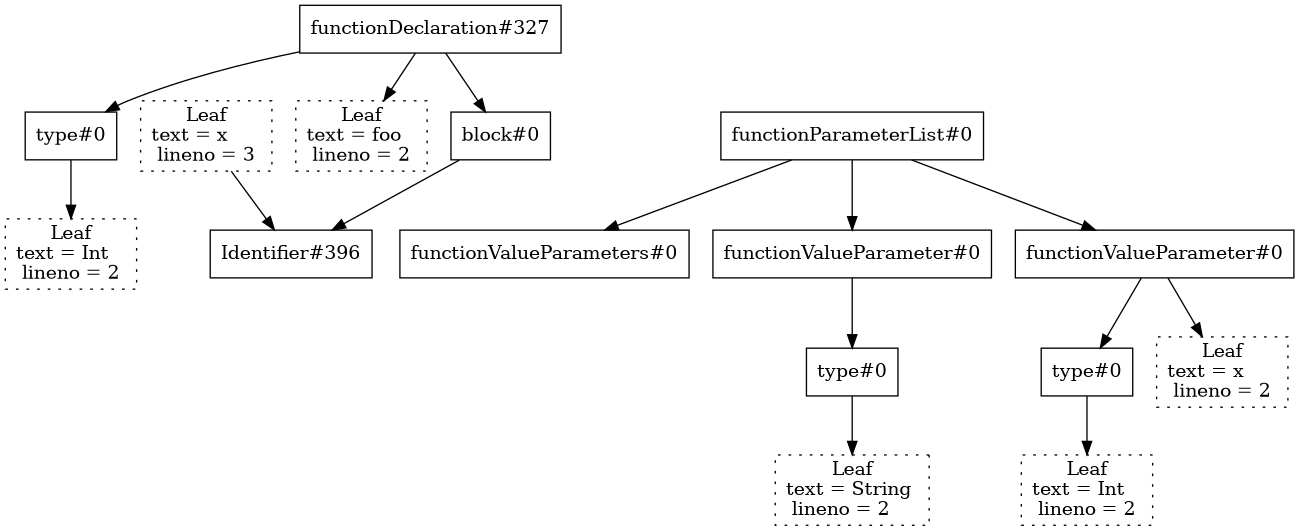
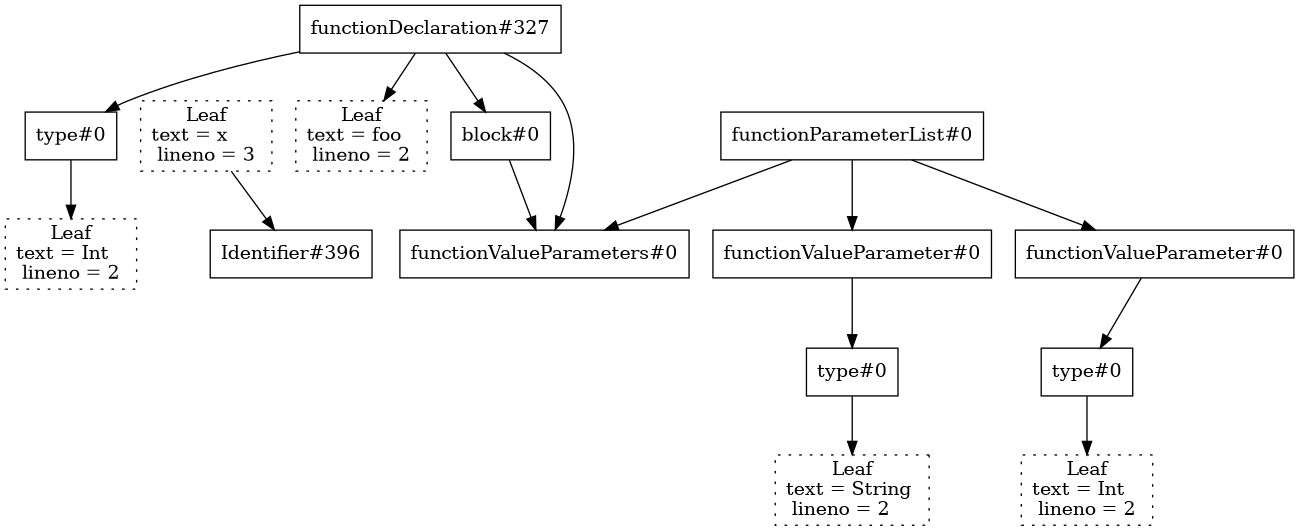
none -> (570, 121)
(402, 192) -> (520, 189)
(1222, 372) -> none
